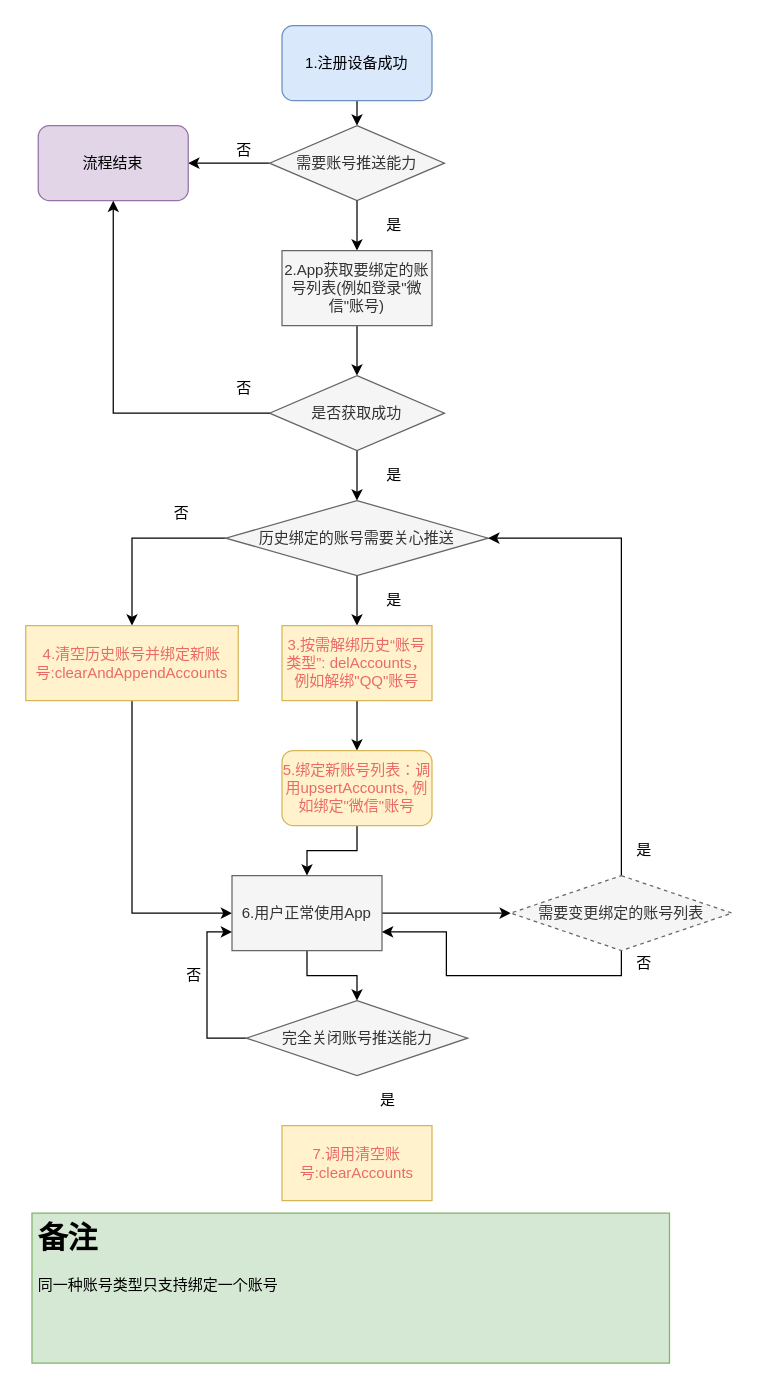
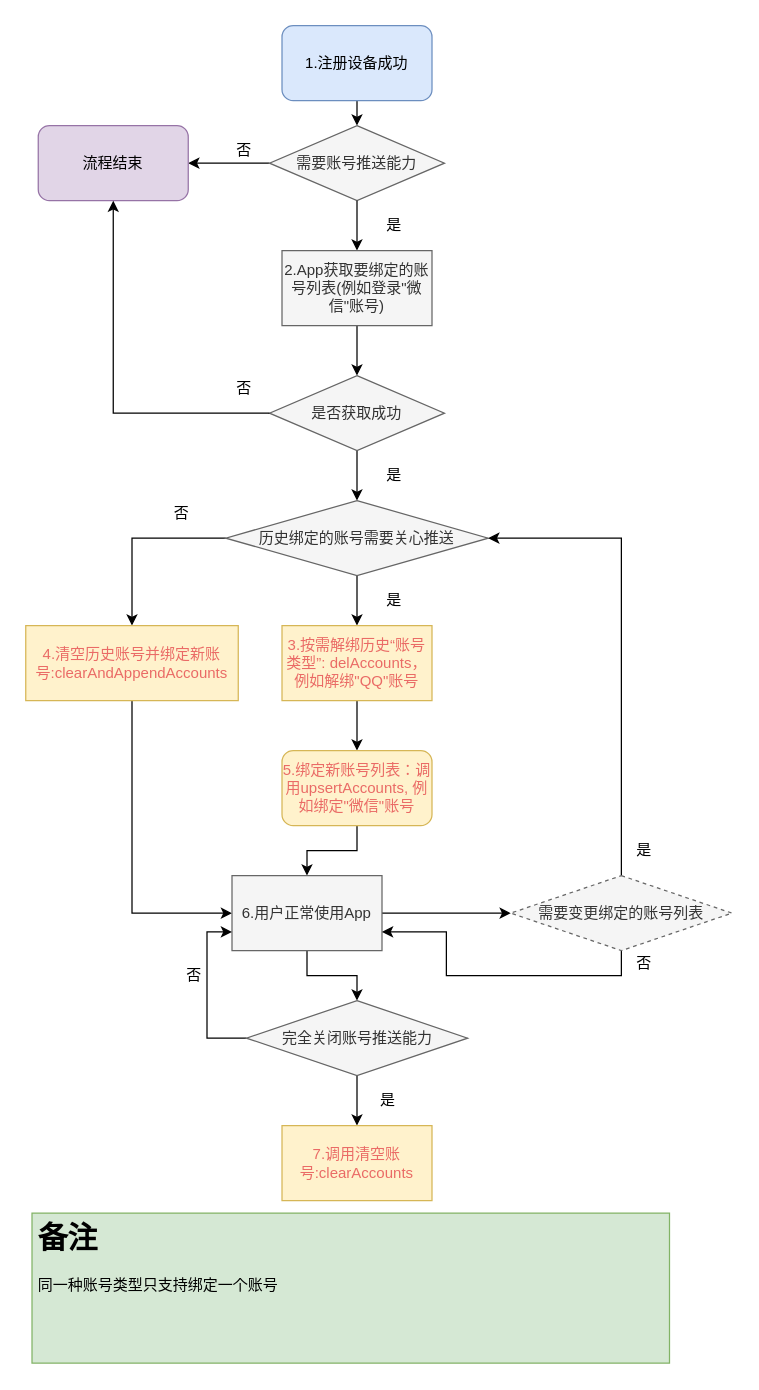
none -> (357, 1097)
